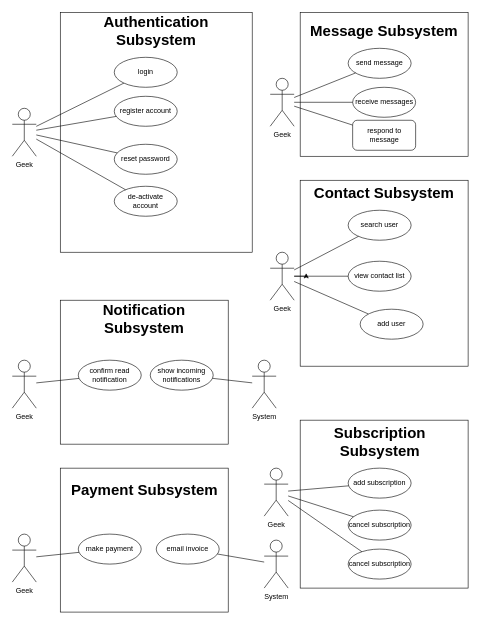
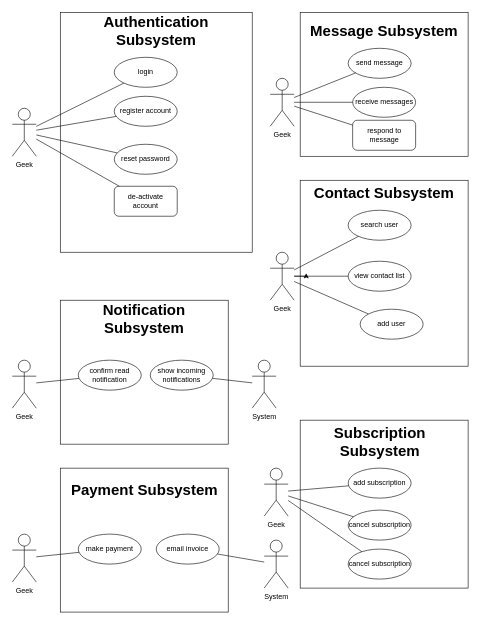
(146, 201) -> (146, 201)
